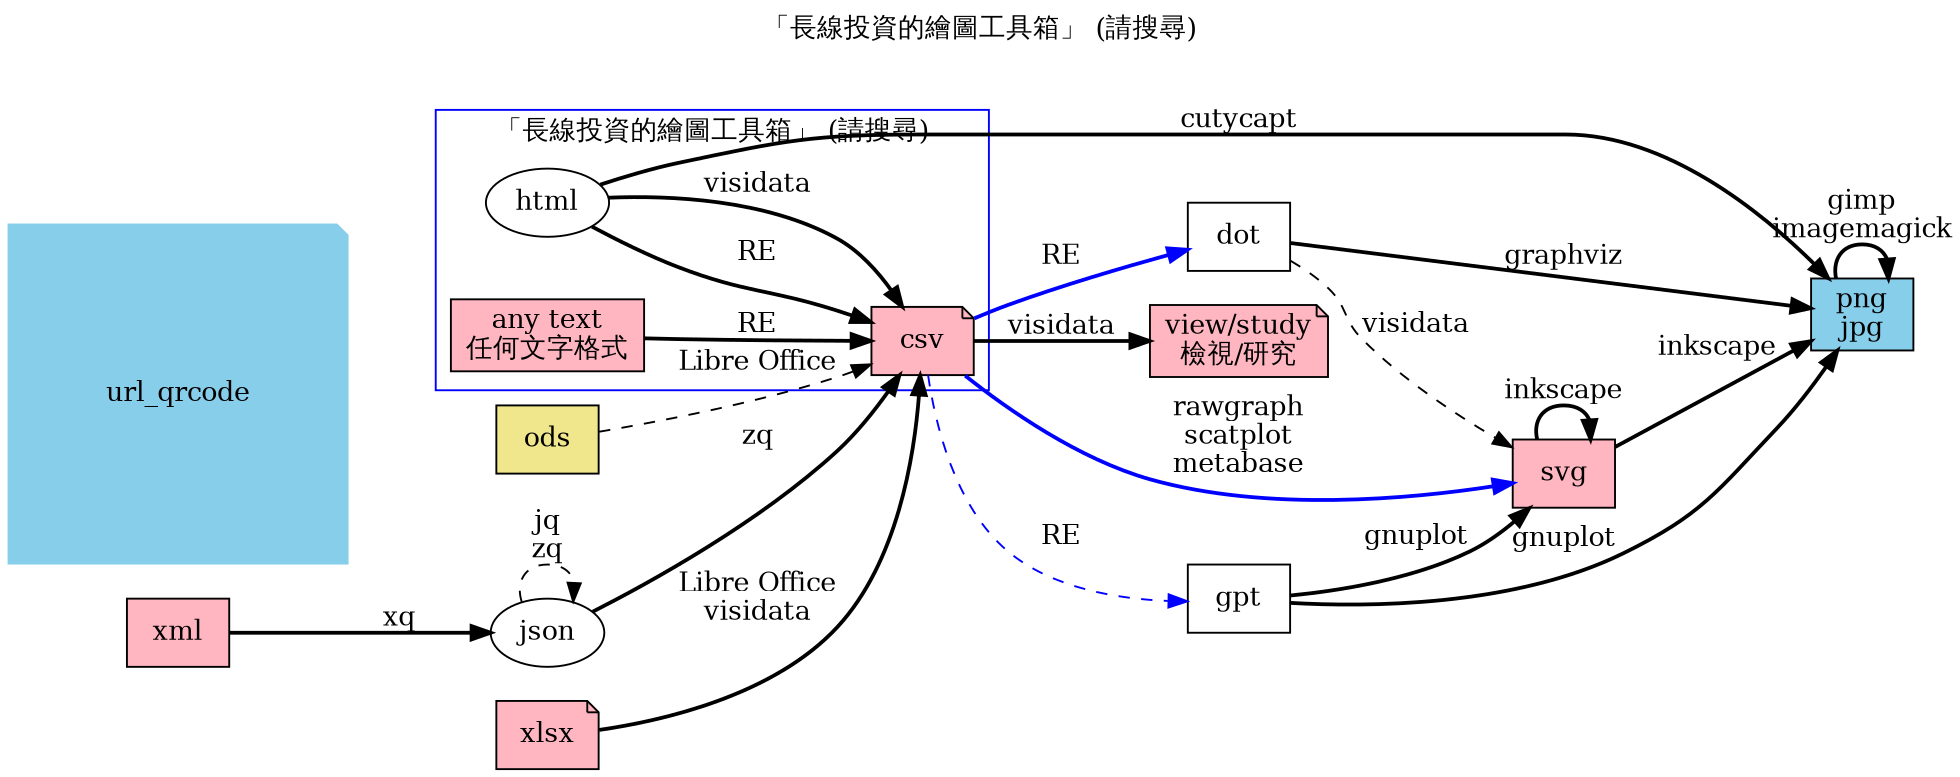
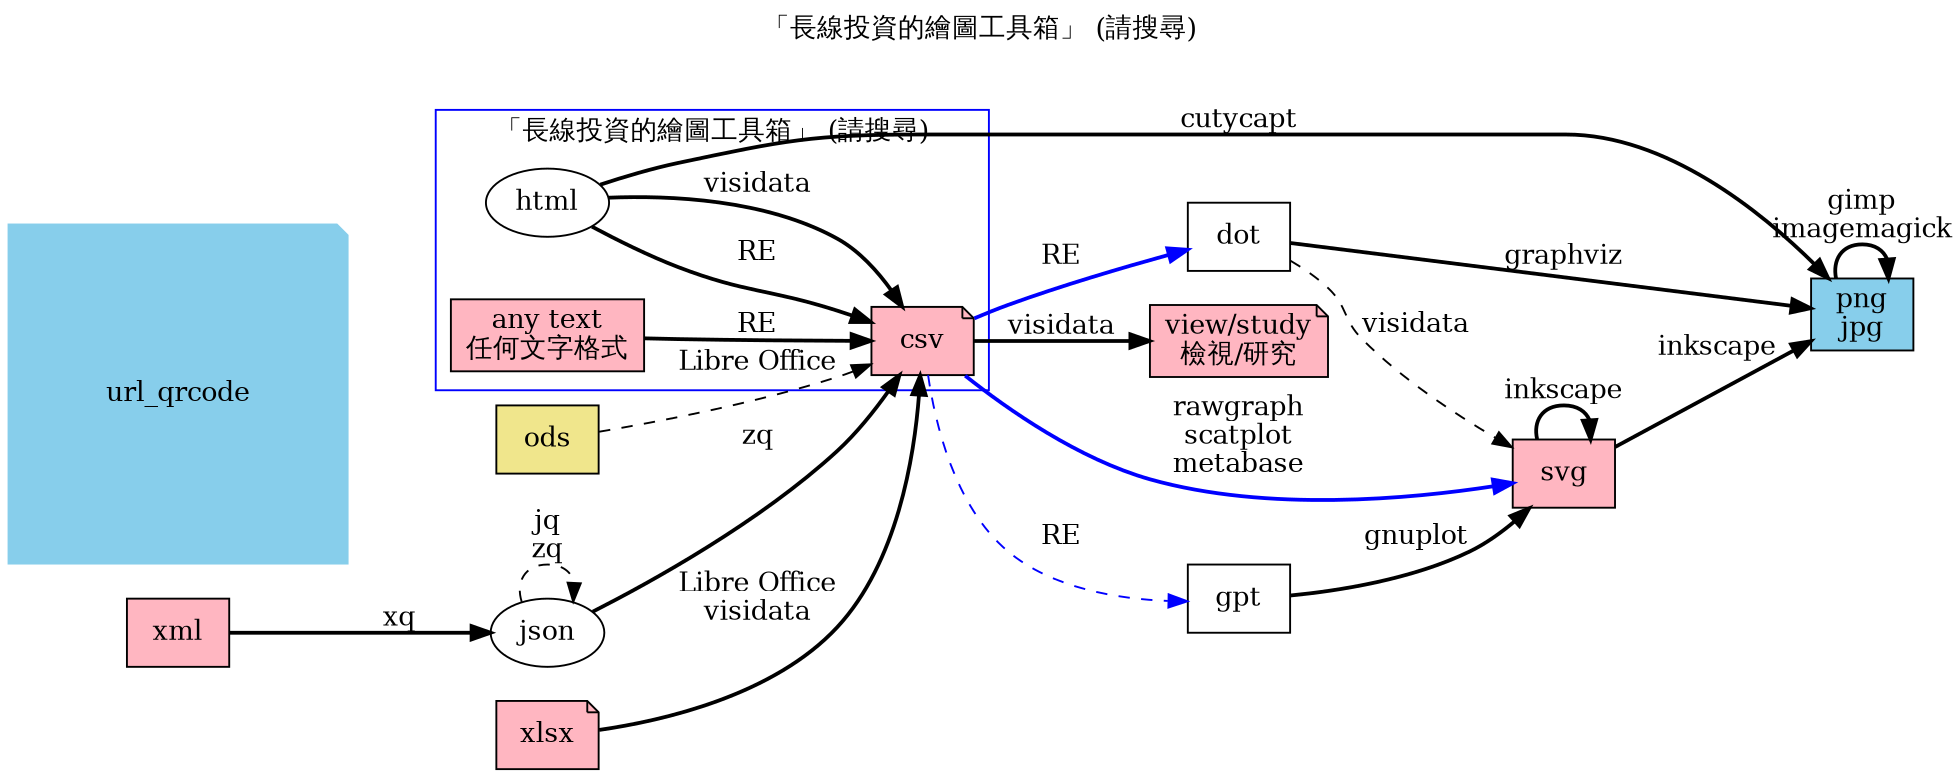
(1595, 565) -> none
